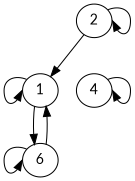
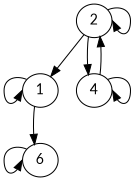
none -> (87, 50)
none -> (101, 61)
(47, 131) -> none
